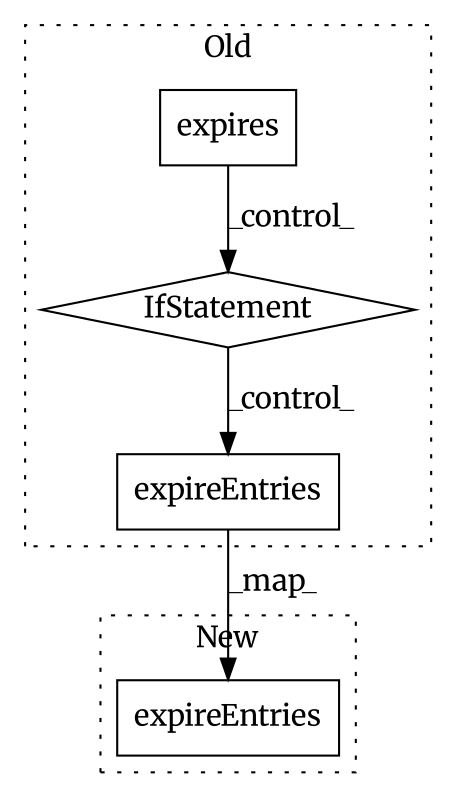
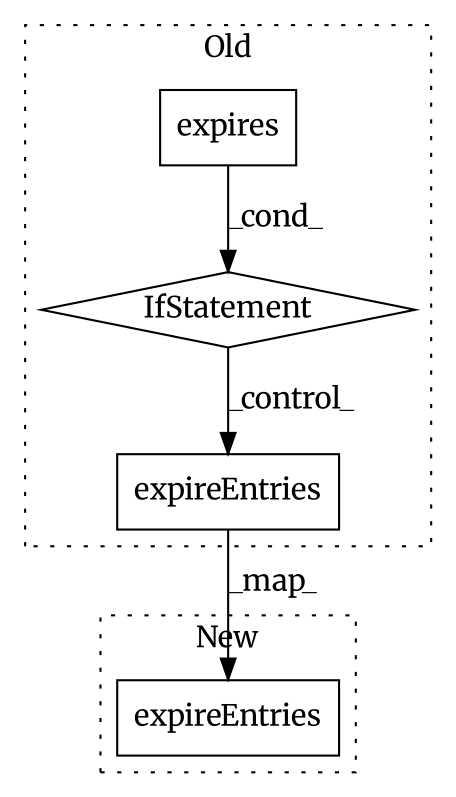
(292, 219) -> (276, 219)
